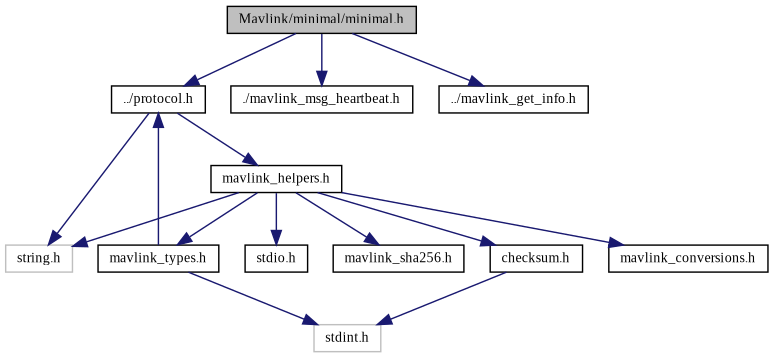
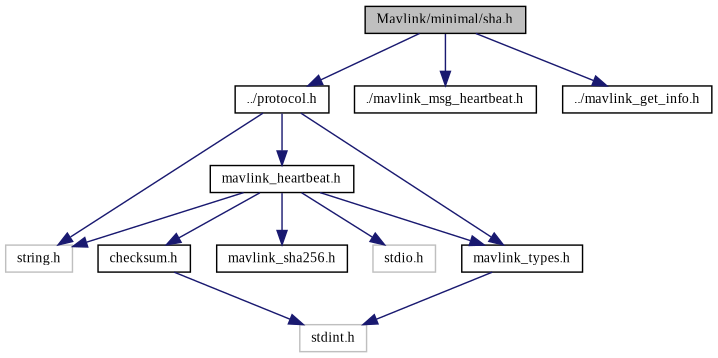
(322, 20) -> (445, 20)
(276, 179) -> (282, 179)
(158, 186) -> (396, 175)
(276, 259) -> (404, 259)
(688, 259) -> none
